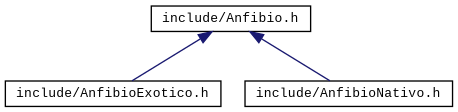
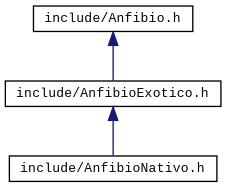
(296, 60) -> (113, 138)
